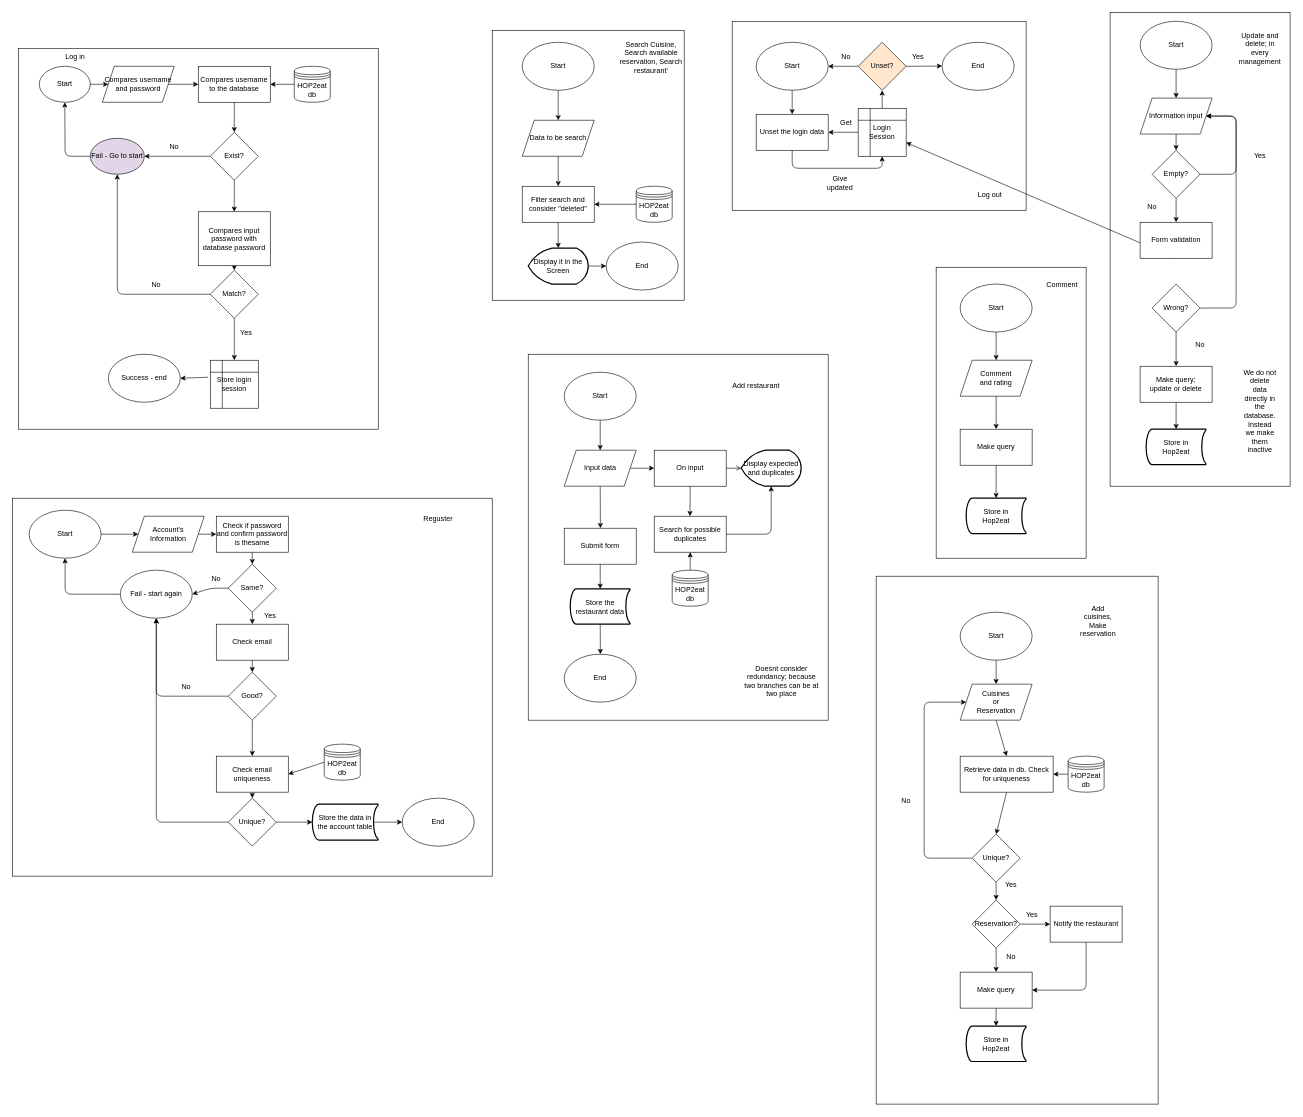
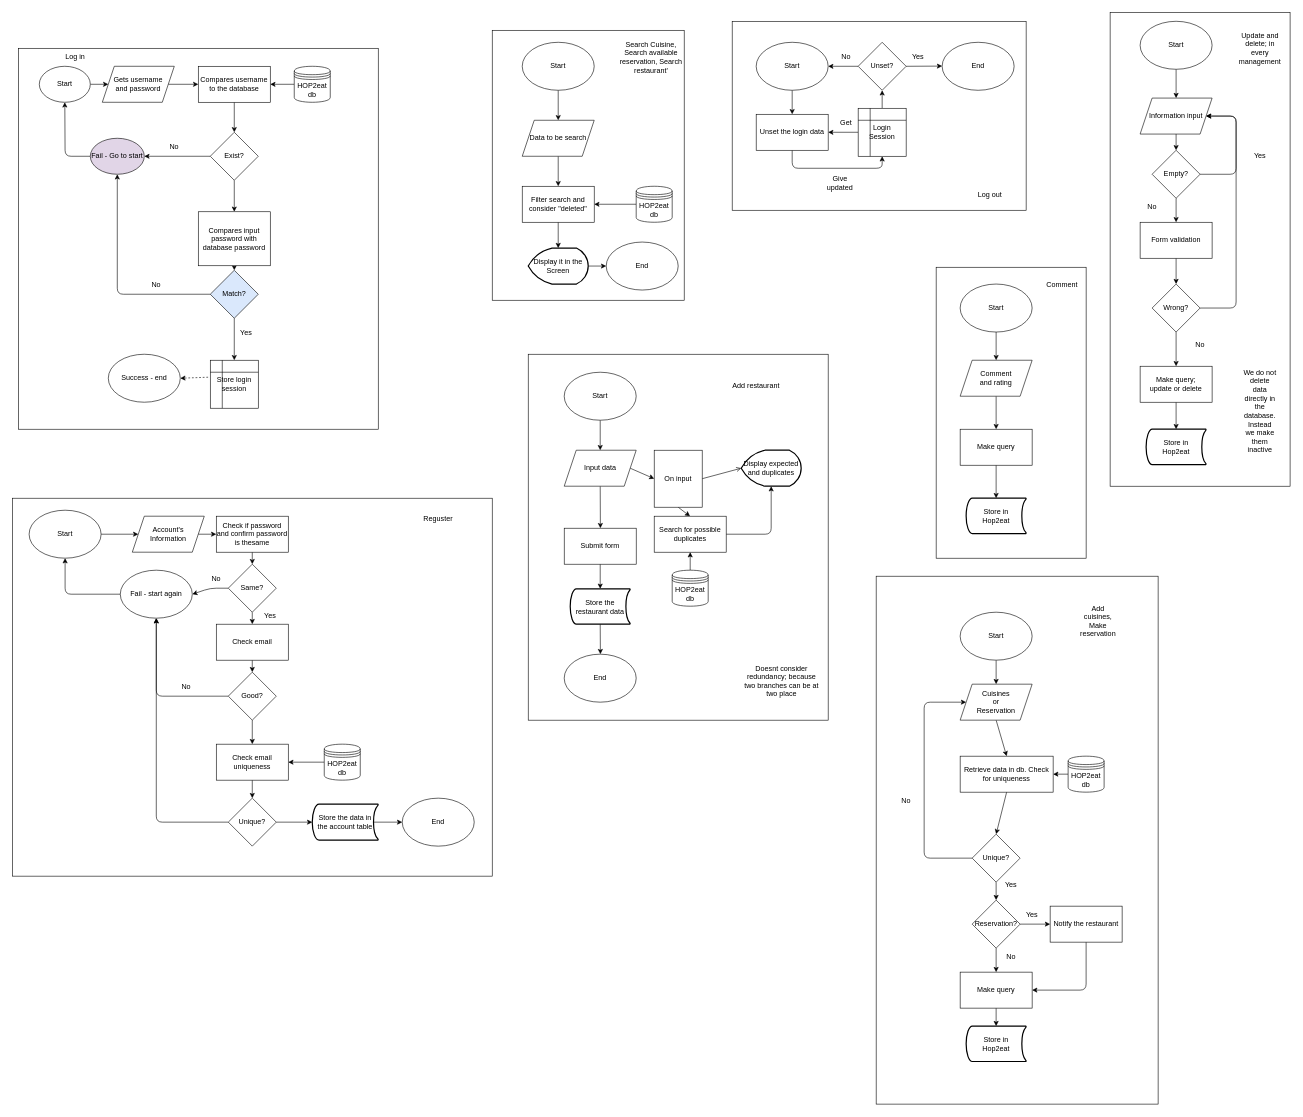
(882, 66) -> (882, 66)
(138, 84) -> (138, 84)
(1023, 193) -> (1176, 278)
(234, 294) -> (234, 294)
(196, 378) -> (196, 378)
(690, 468) -> (678, 479)
(252, 774) -> (252, 762)
